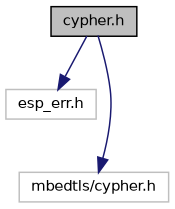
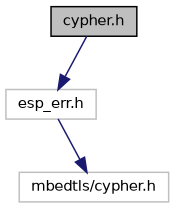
(111, 97) -> (69, 139)
